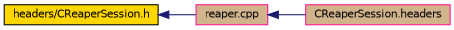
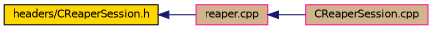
(378, 15) -> (367, 15)
